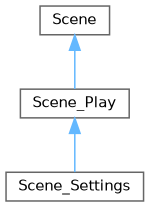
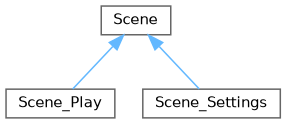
(75, 153) -> (179, 68)
